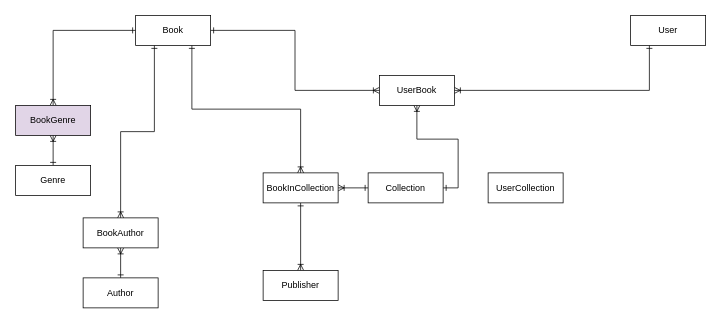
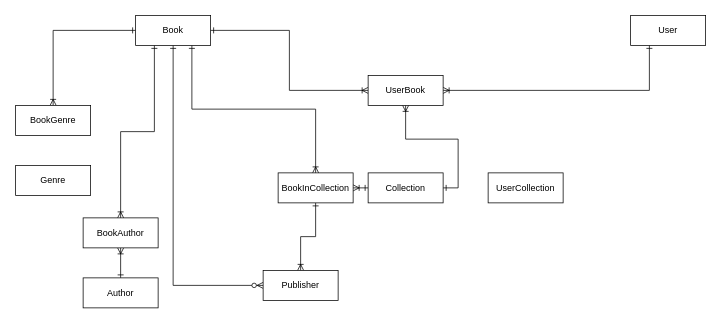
(417, 90) -> (405, 90)
(53, 120) -> (53, 120)
(53, 150) -> none
(300, 188) -> (315, 188)
none -> (173, 210)
